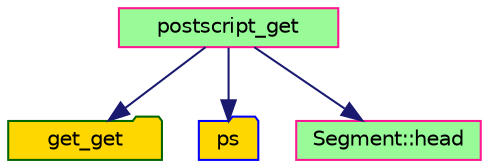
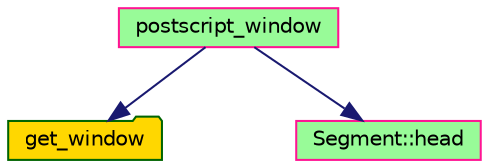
(229, 28) -> (229, 28)
(85, 140) -> (85, 140)
(229, 140) -> none
